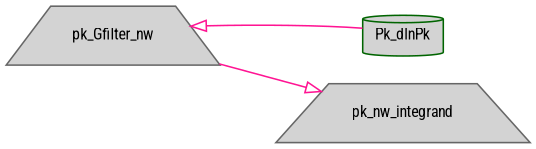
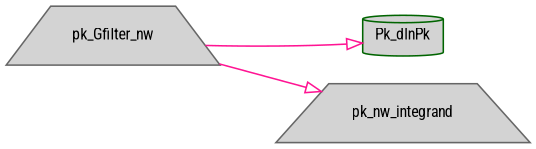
(285, 25) -> (276, 46)
